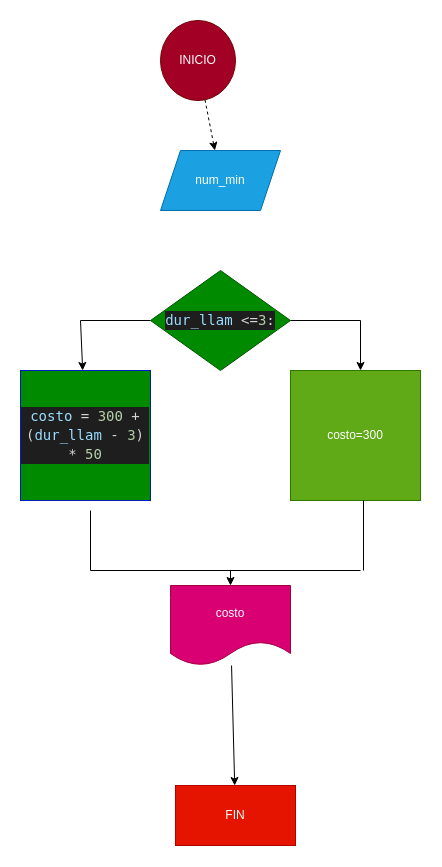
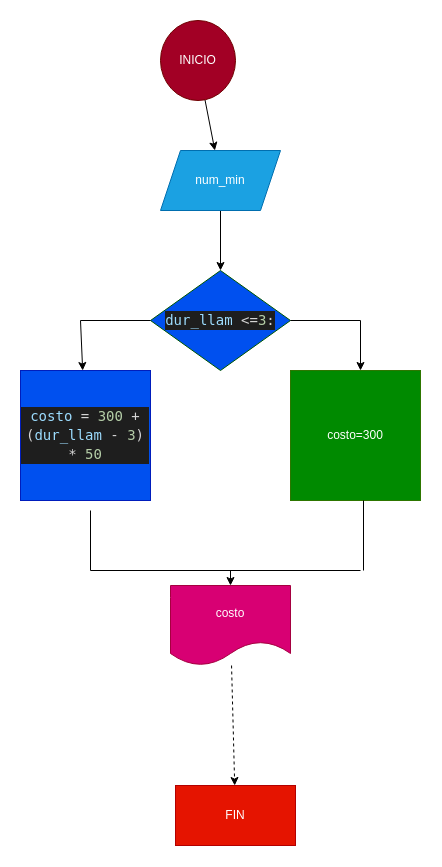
(209, 122) -> (209, 122)
none -> (221, 237)
(221, 321) -> (221, 321)
(86, 436) -> (86, 436)
(356, 436) -> (356, 436)
(233, 723) -> (233, 723)
